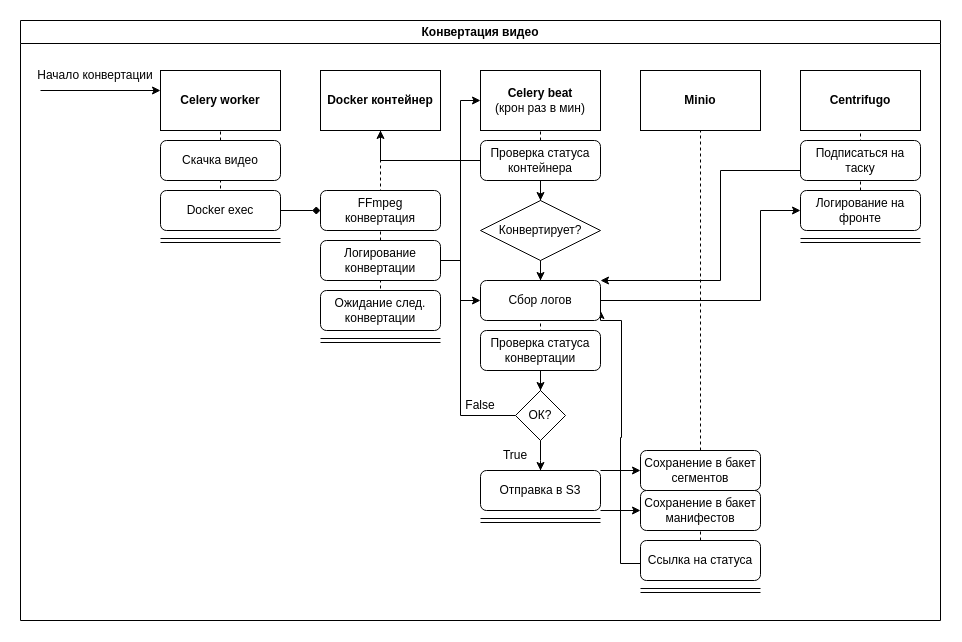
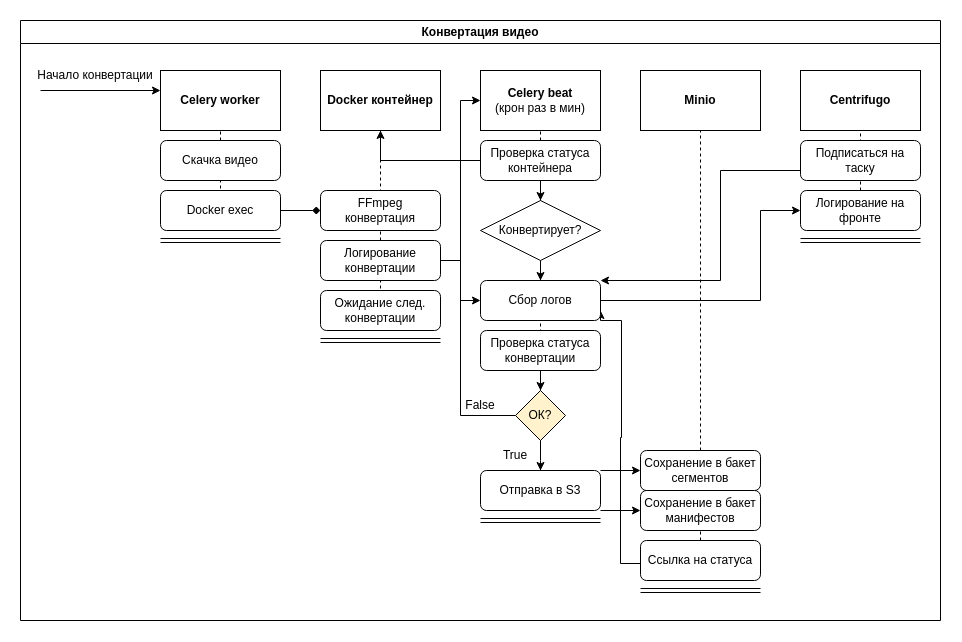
(541, 416) -> (541, 416)
